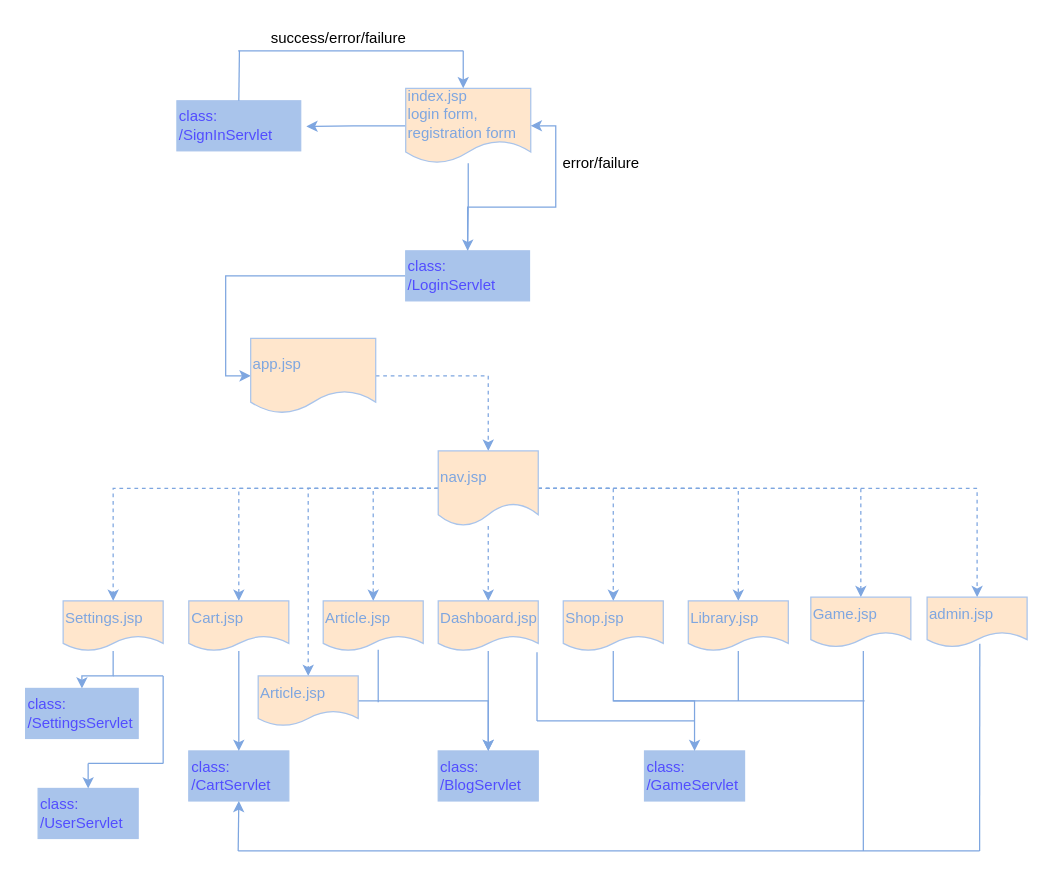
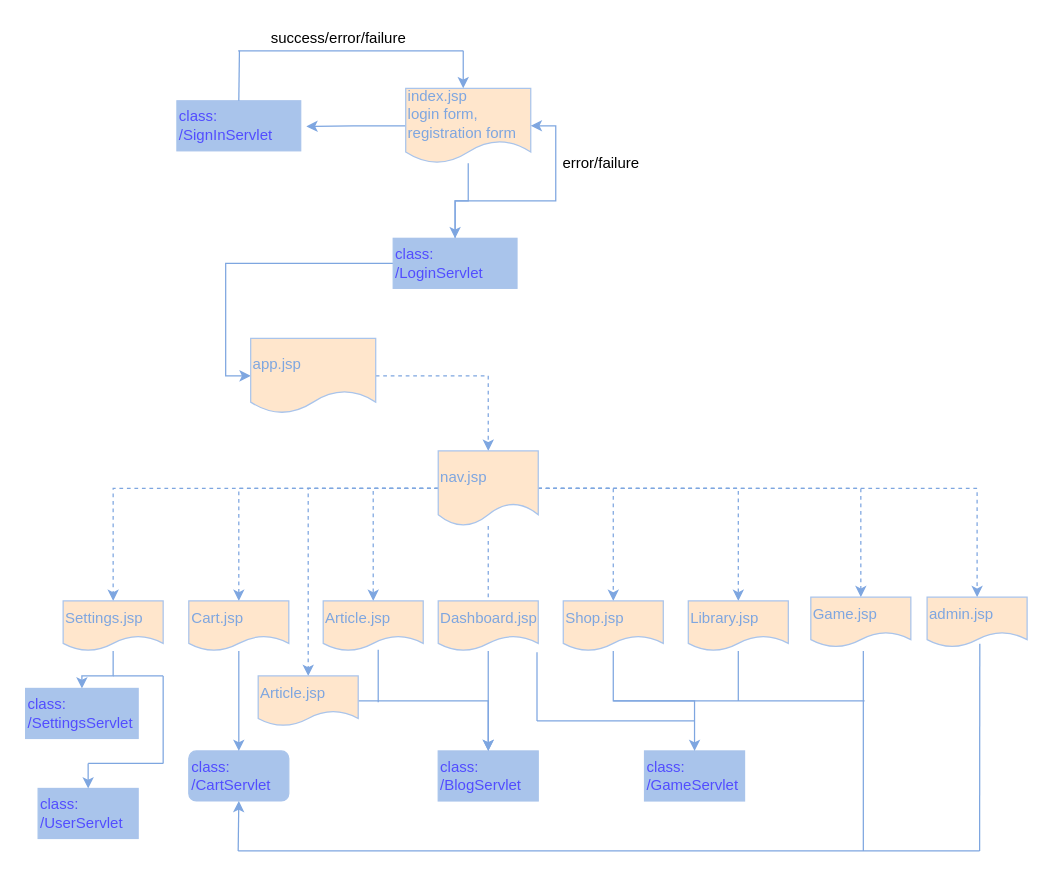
(468, 276) -> (455, 263)
(488, 591) -> (488, 595)
(239, 776) -> (239, 776)
